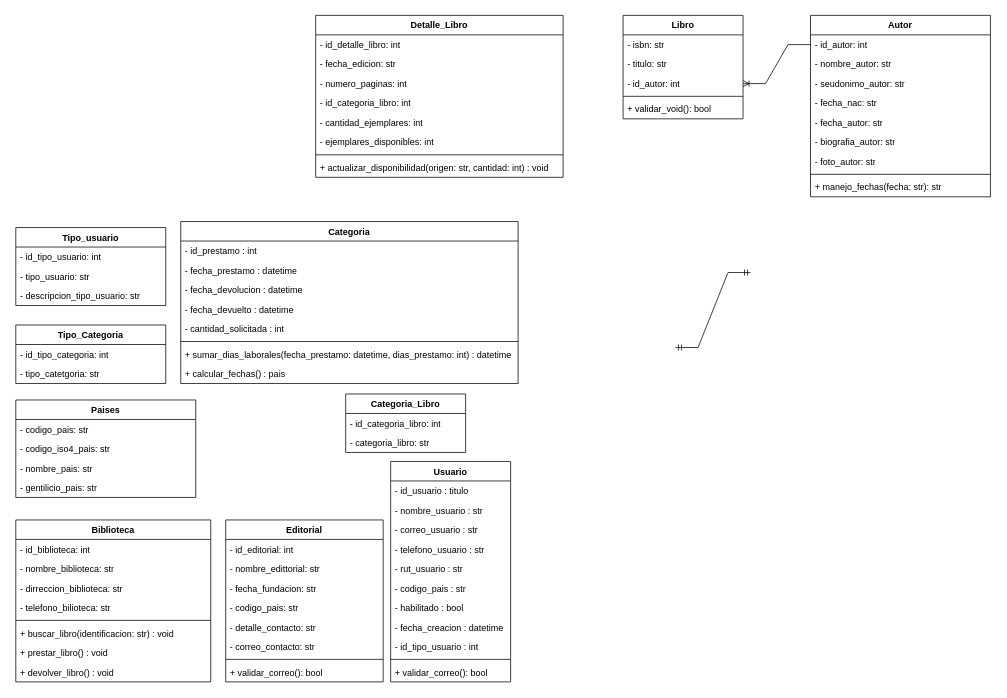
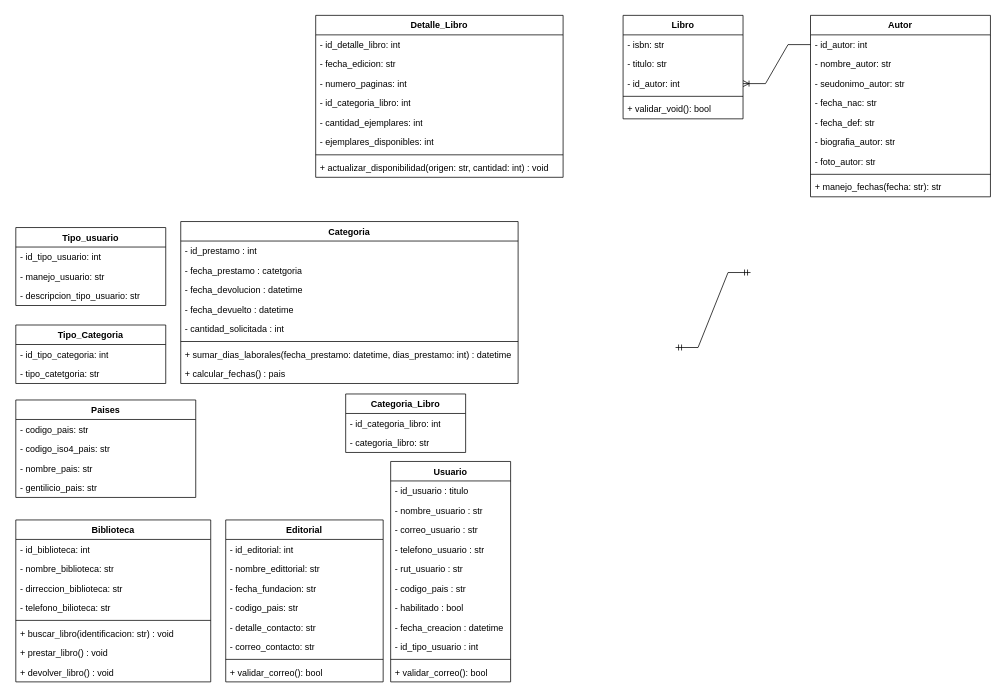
(857, 124) -> (852, 124)
(247, 271) -> (252, 271)
(62, 277) -> (68, 277)
